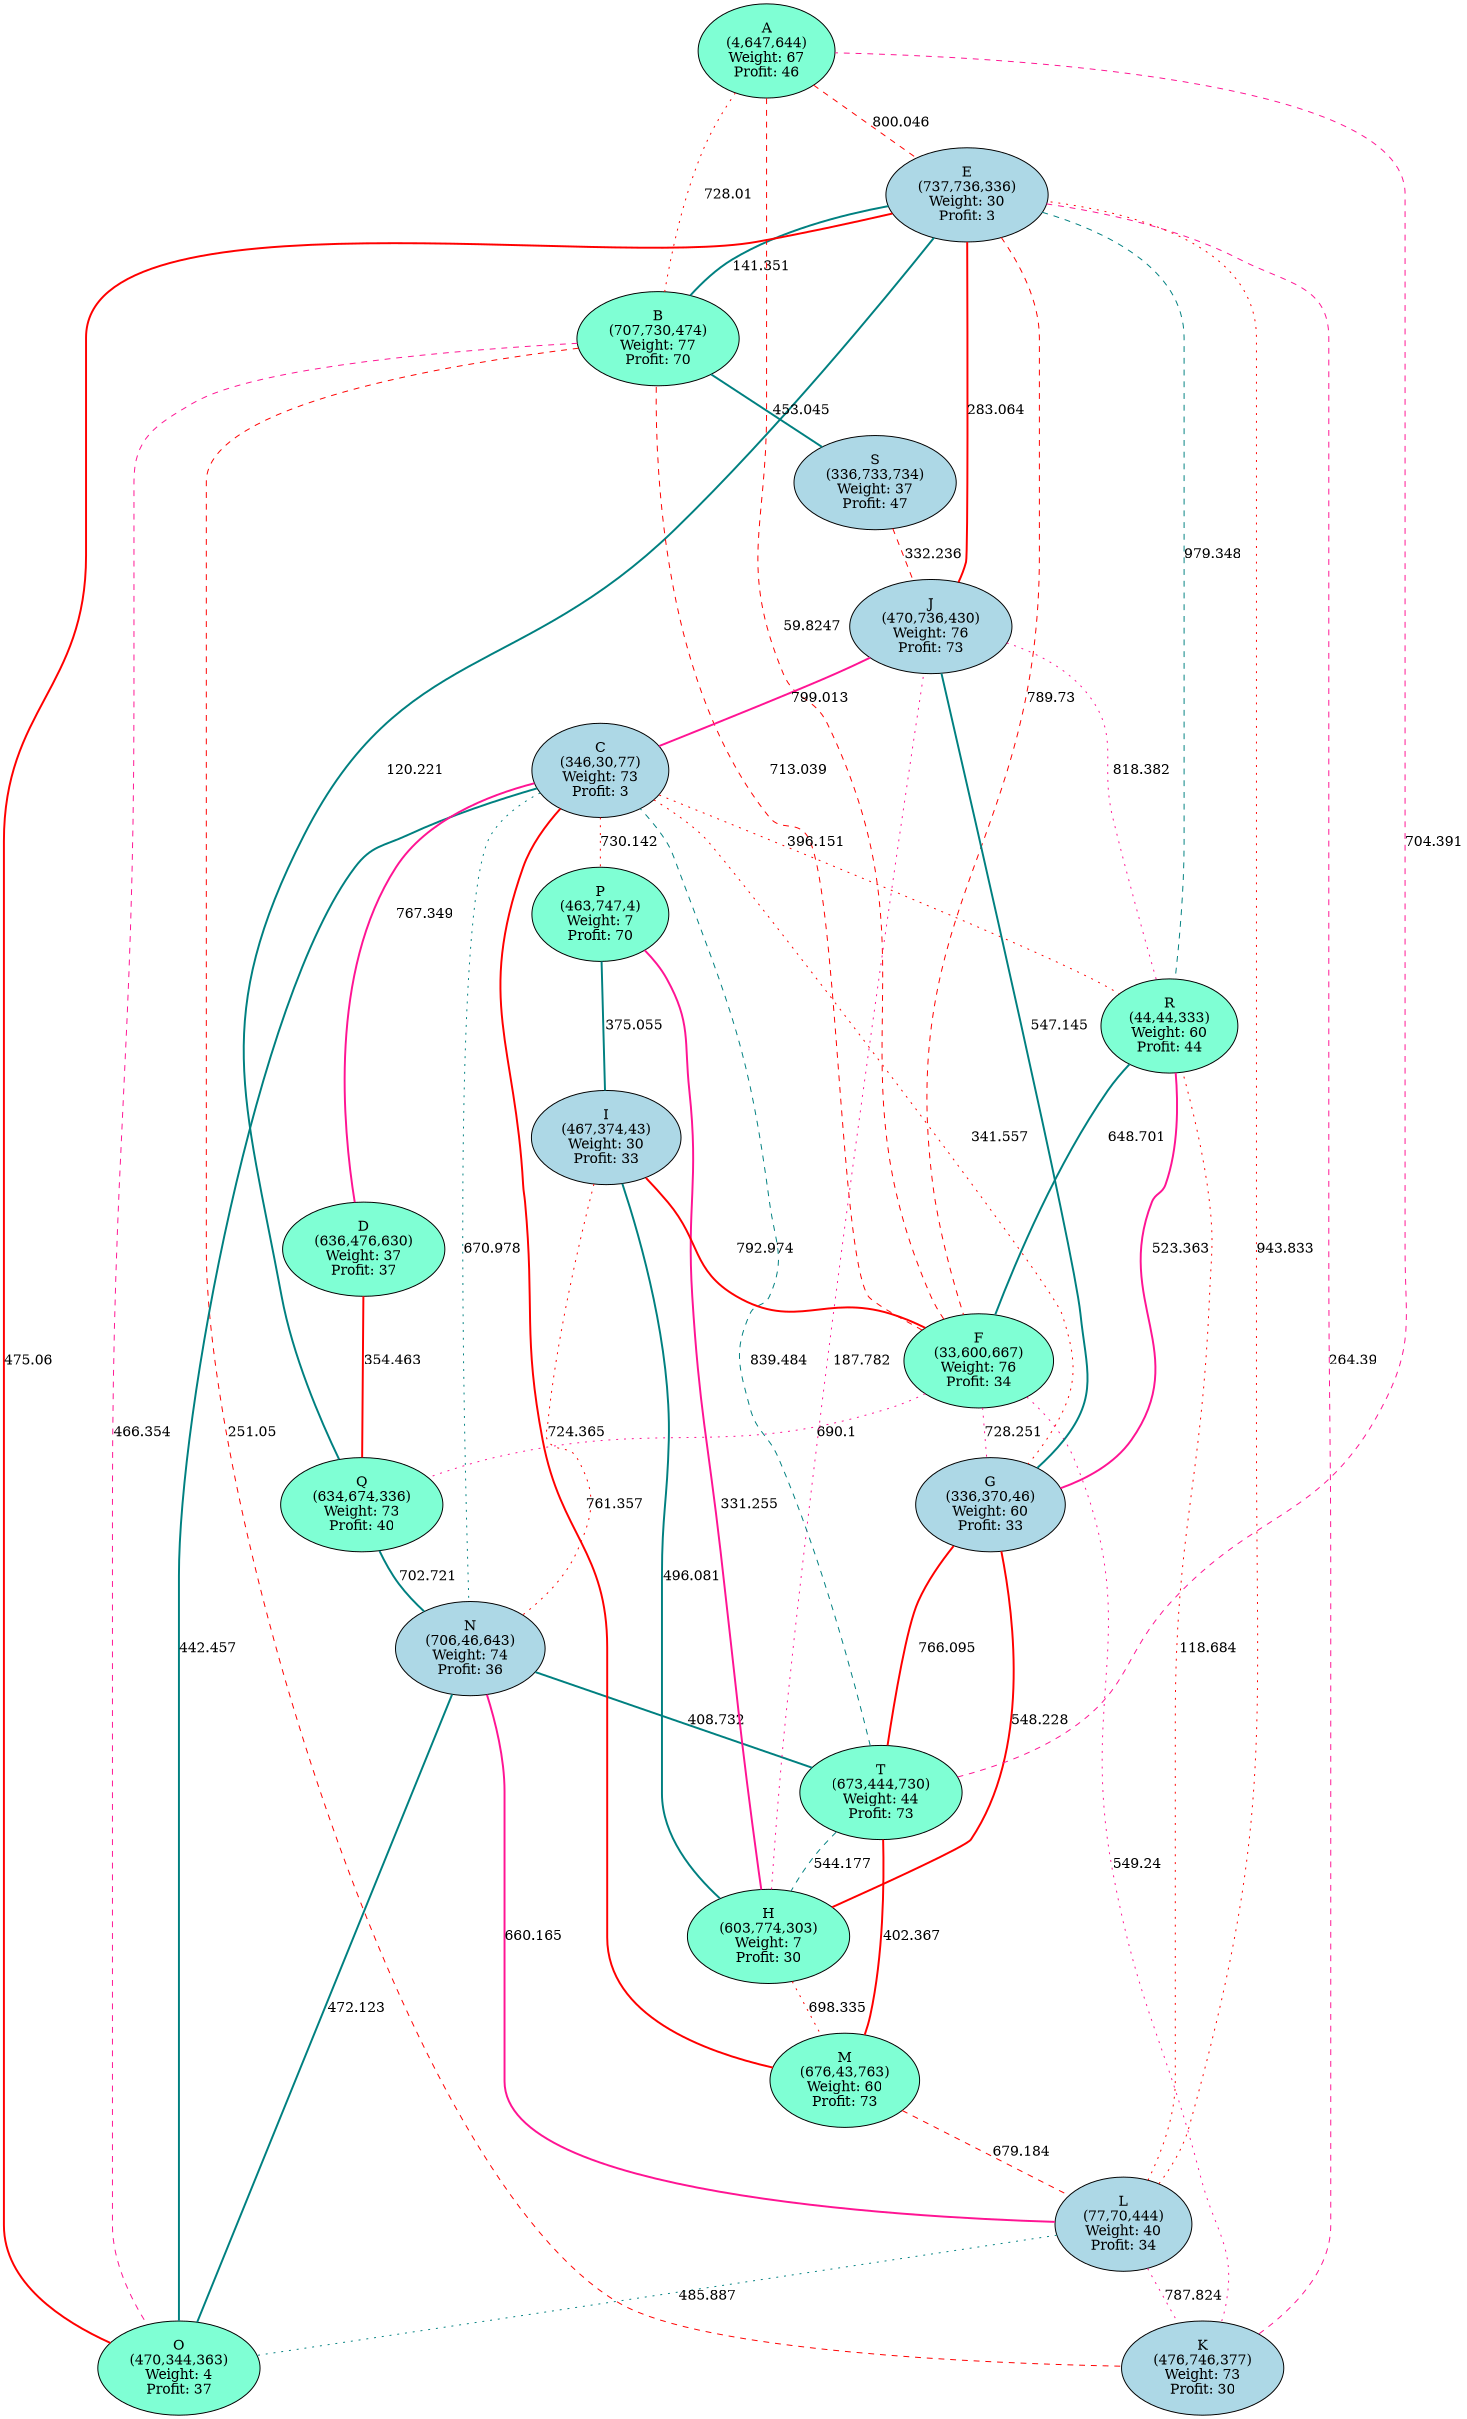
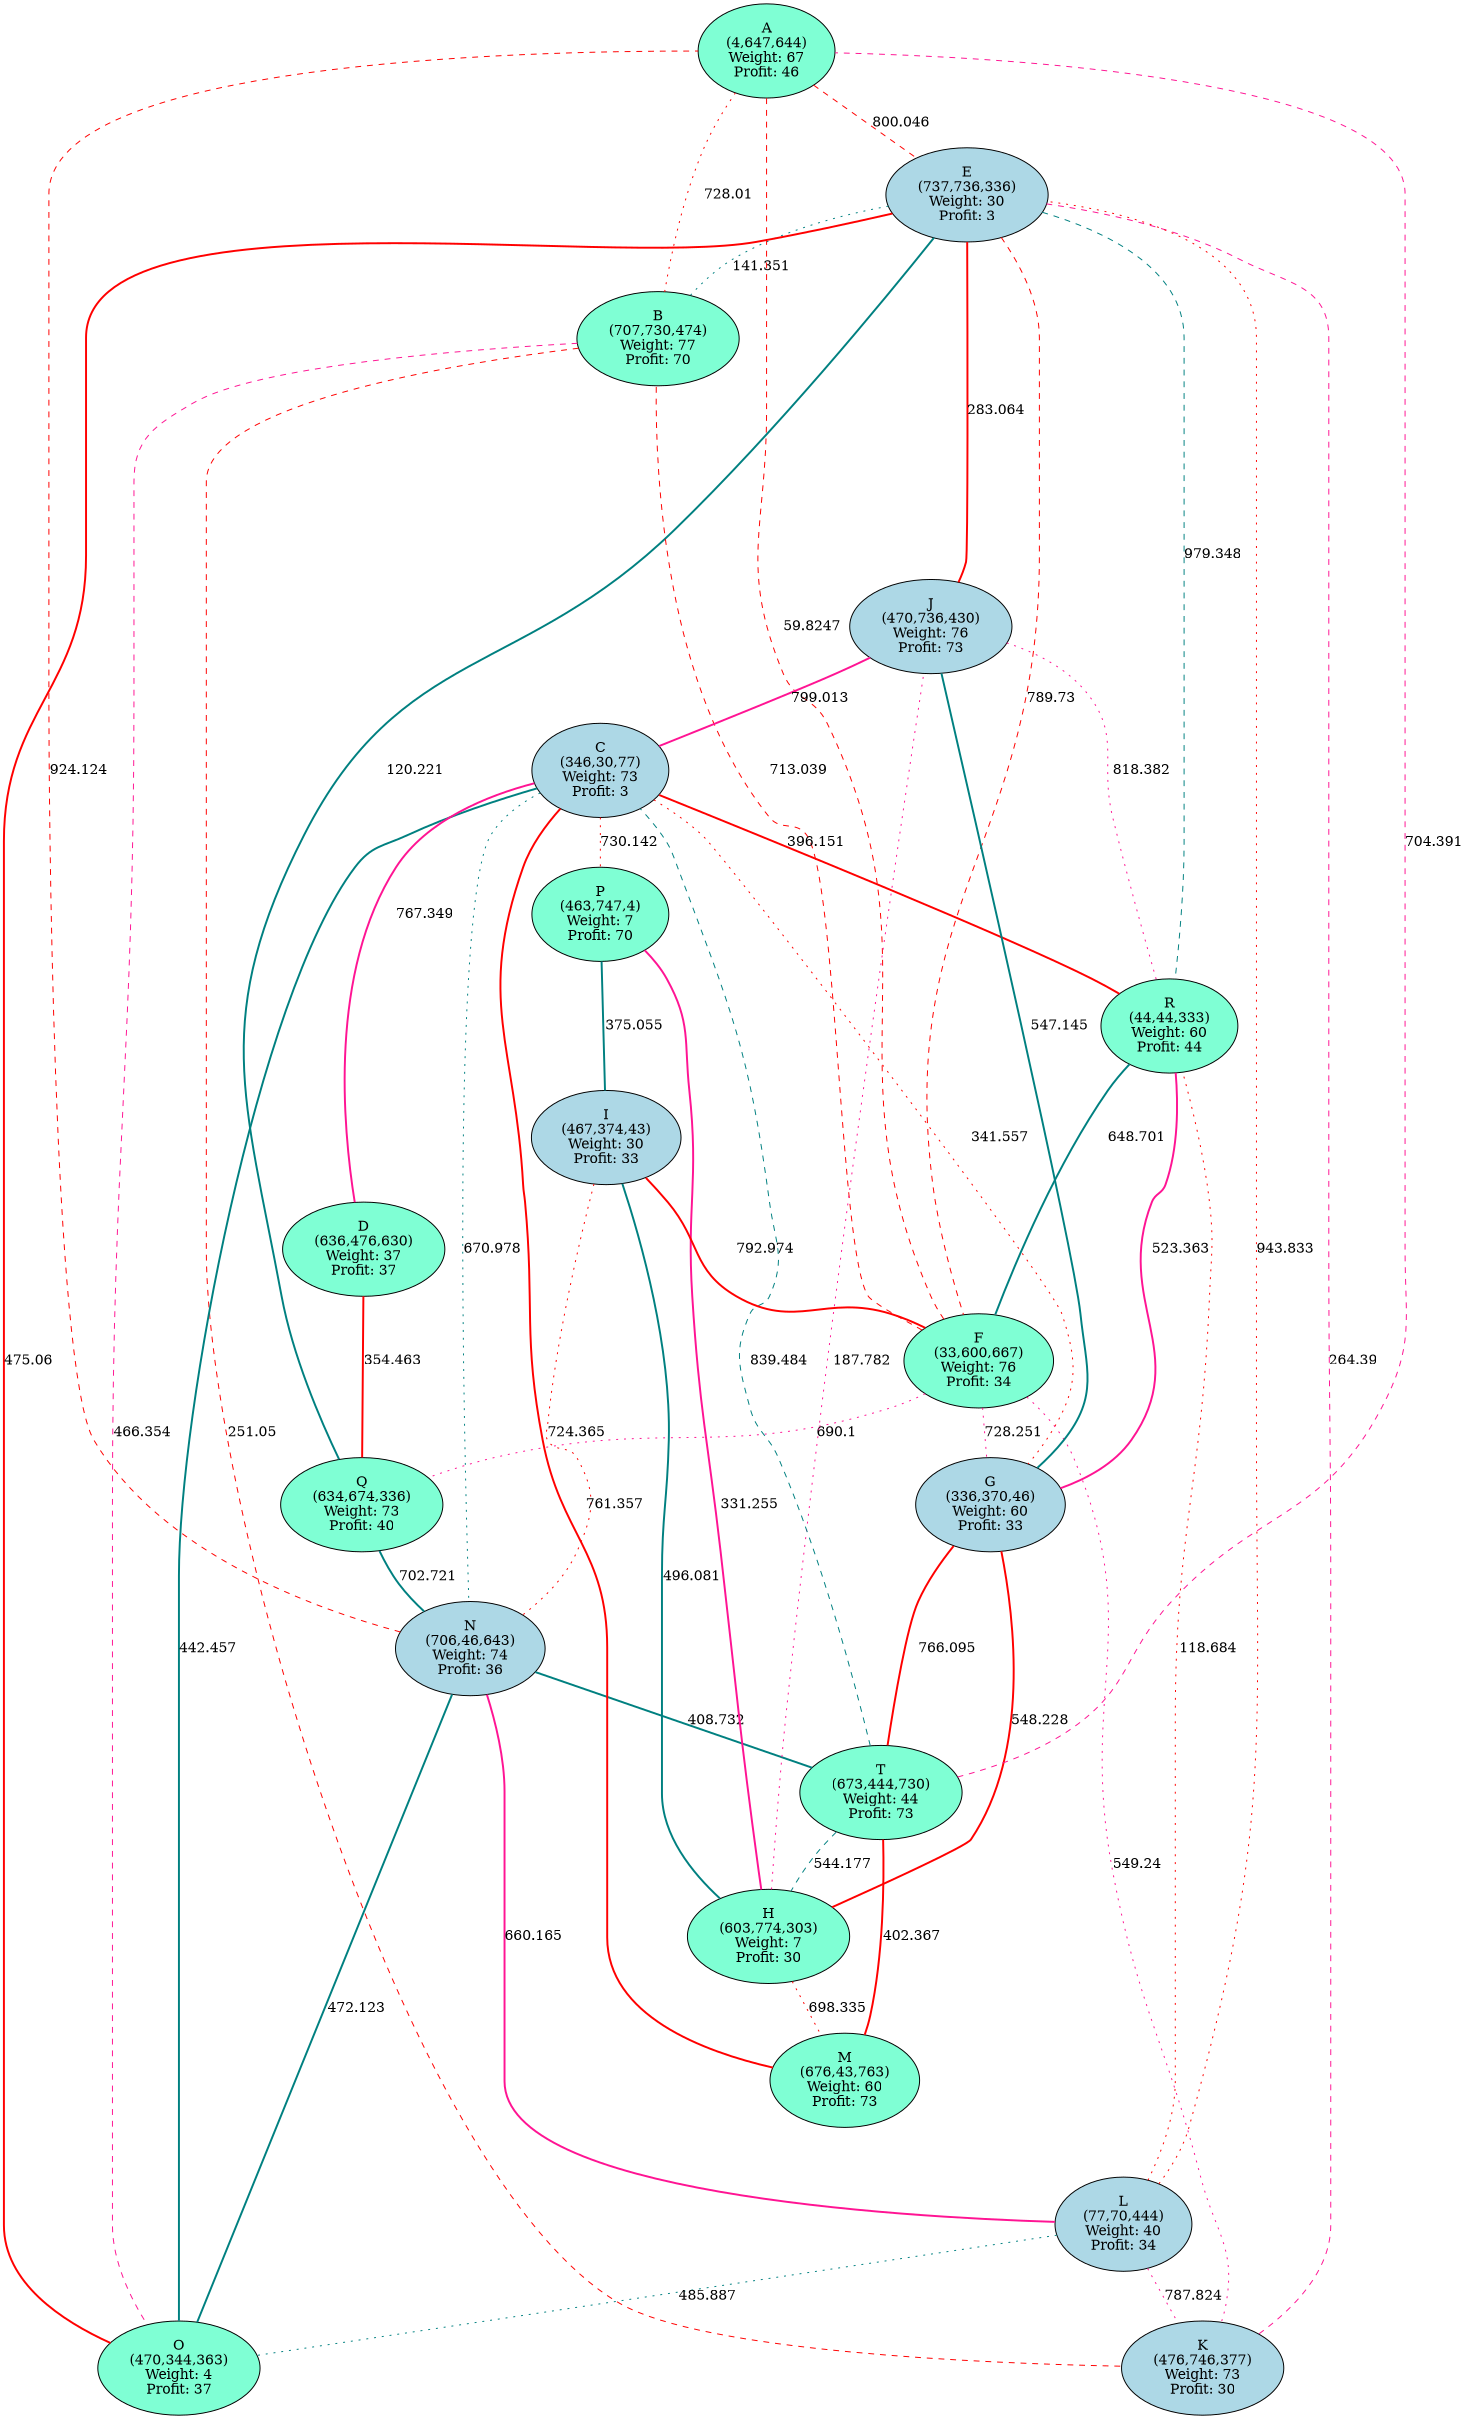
(813, 225) -> (813, 225)
(875, 483) -> none
none -> (49, 657)
(903, 895) -> (903, 895)
(986, 2153) -> none
